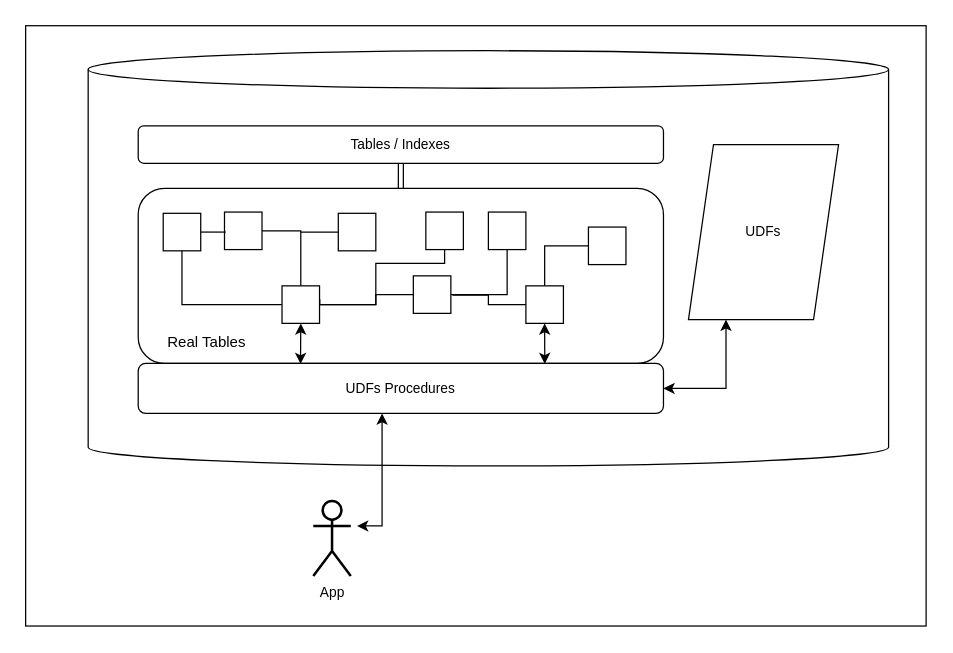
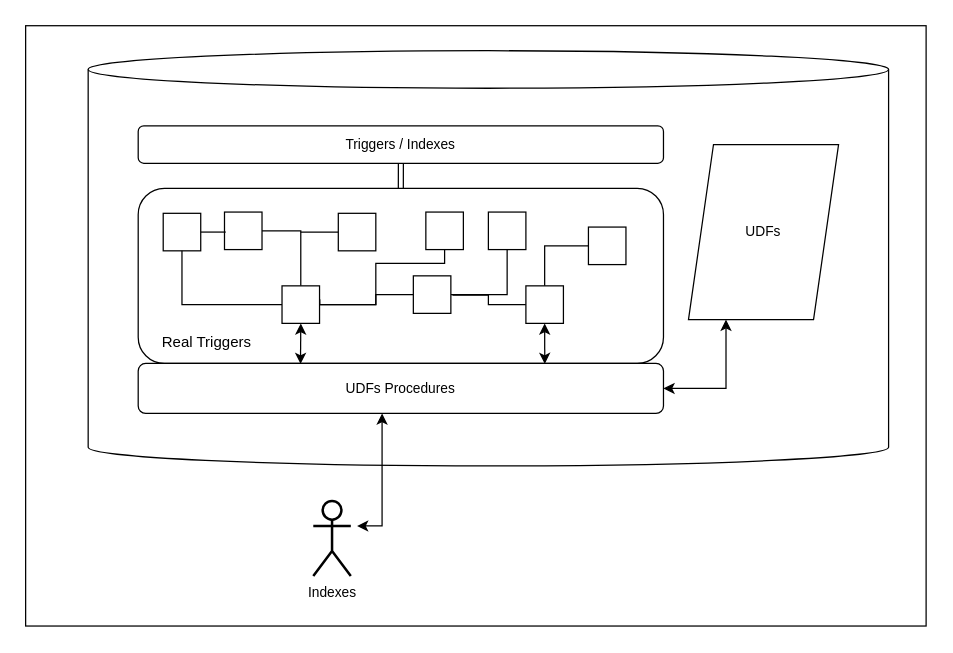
(401, 144) -> (401, 144)
(207, 342) -> (207, 342)
(333, 593) -> (333, 593)
